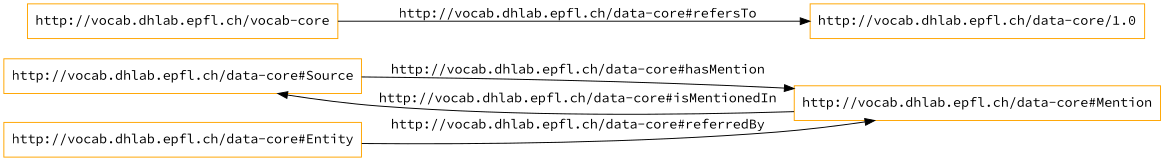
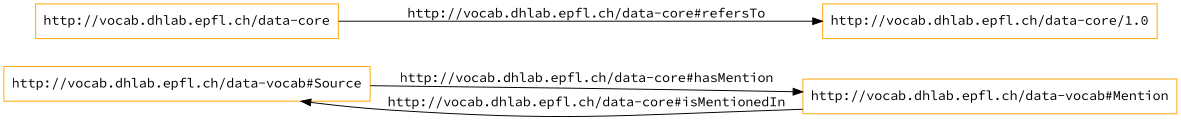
(183, 21) -> (187, 21)
(183, 76) -> (187, 84)
(977, 103) -> (990, 96)
(183, 140) -> none
